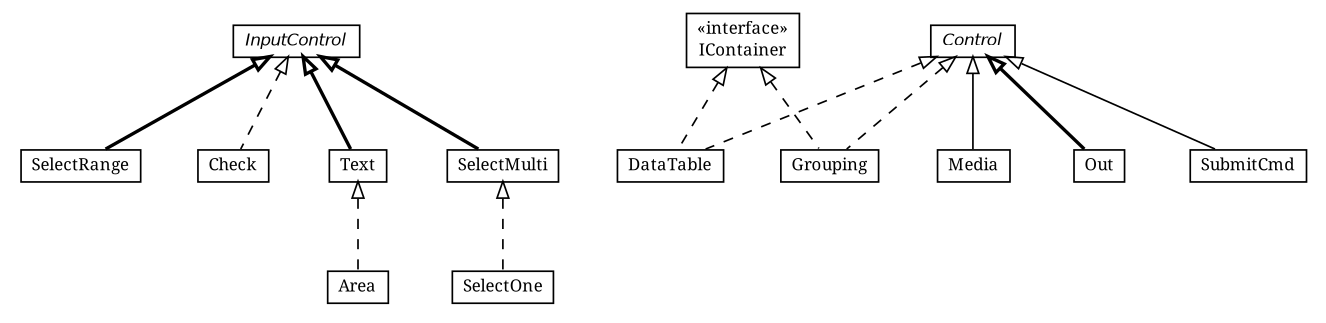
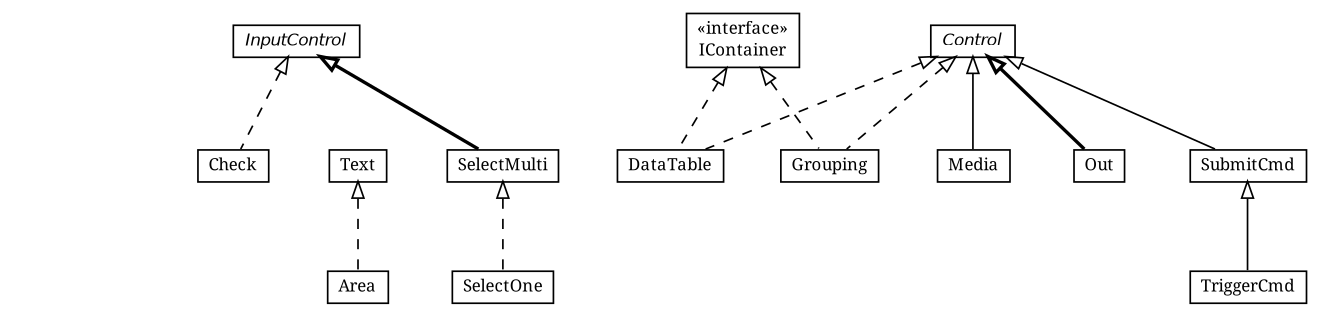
(331, 110) -> none
(80, 165) -> none
none -> (1248, 286)
